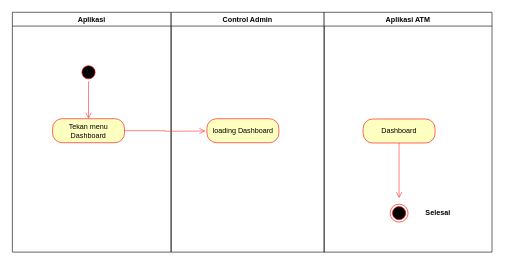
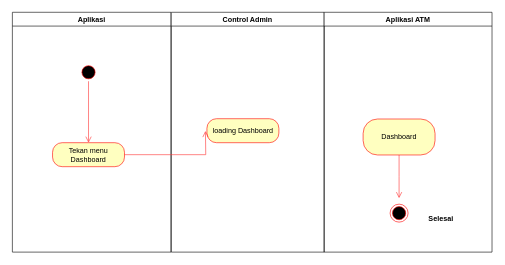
(89, 131) -> (89, 155)
(399, 131) -> (399, 137)
(438, 212) -> (441, 218)
